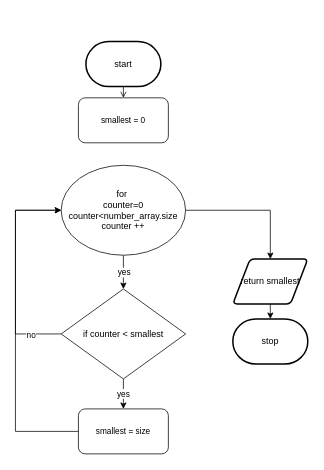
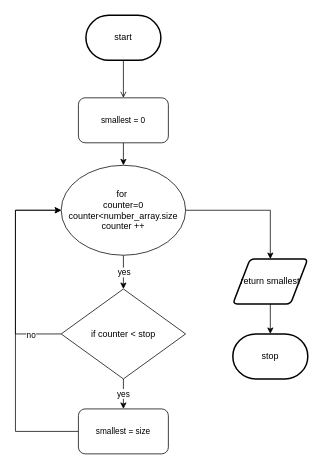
(123, 64) -> (123, 38)
none -> (123, 151)
(123, 334) -> (123, 334)
(270, 342) -> (270, 357)
